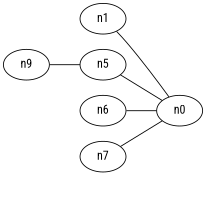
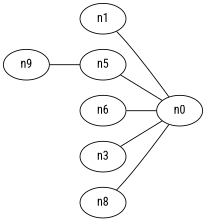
(103, 157) -> (103, 157)
none -> (103, 203)
